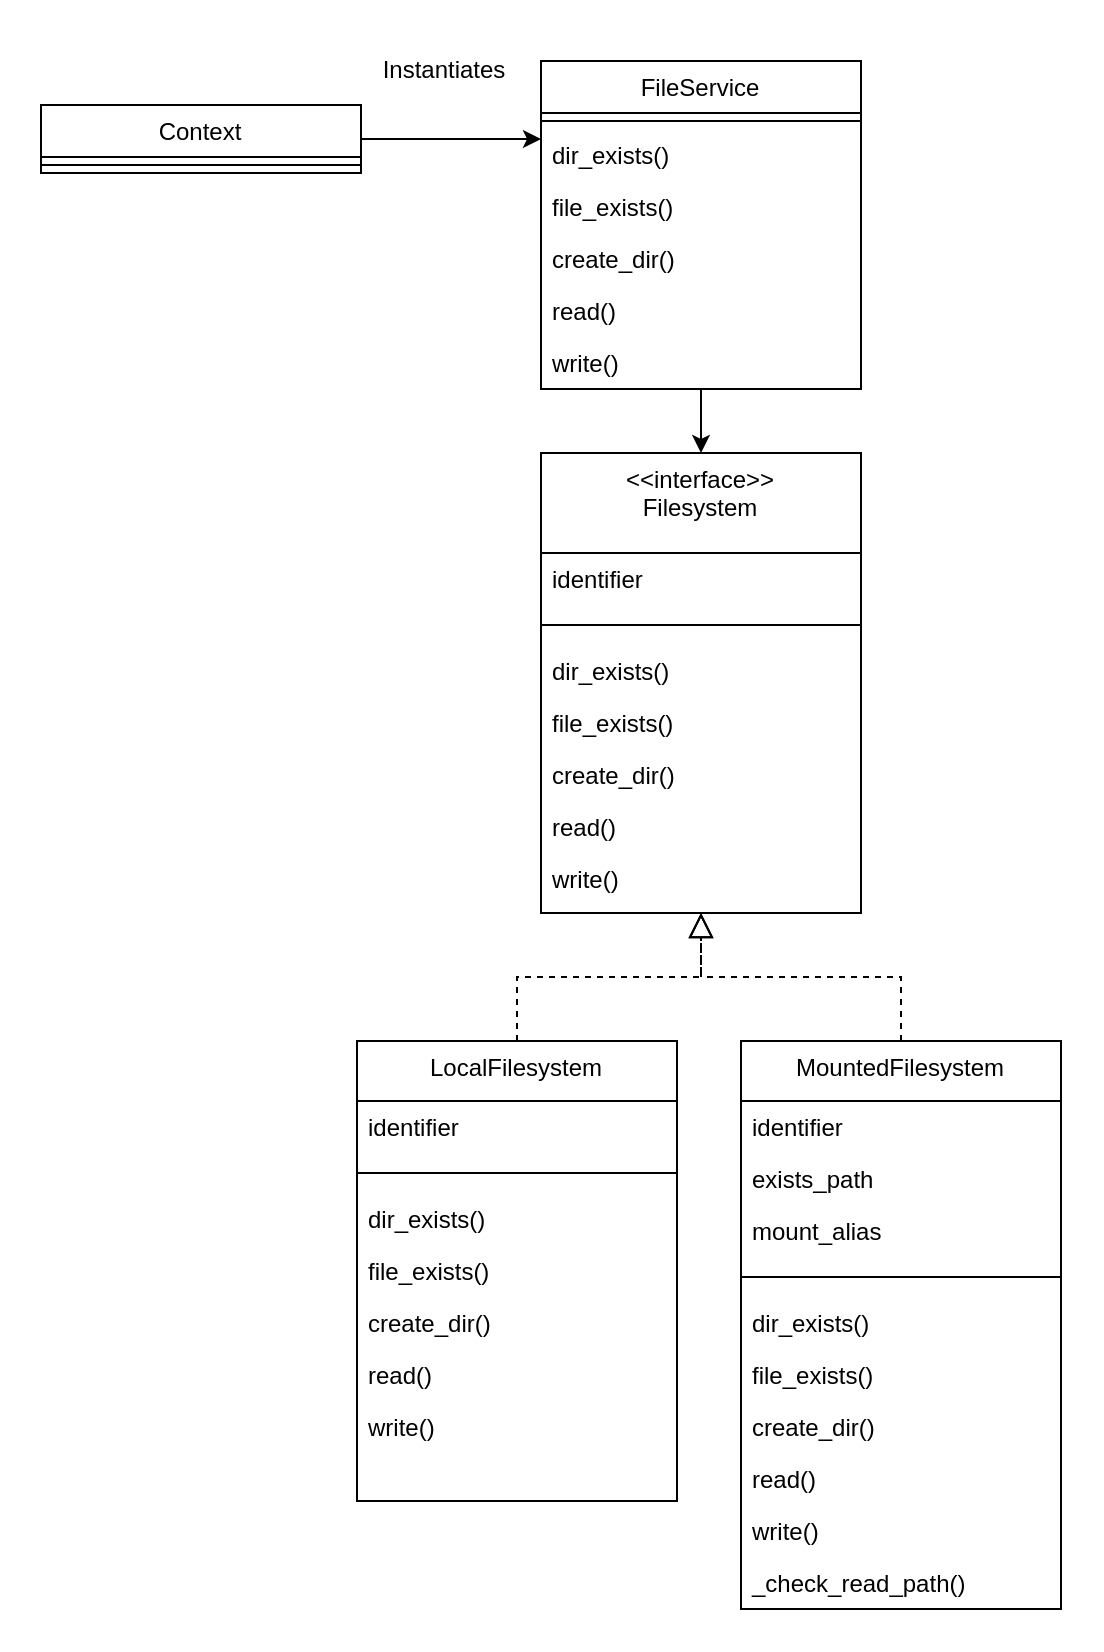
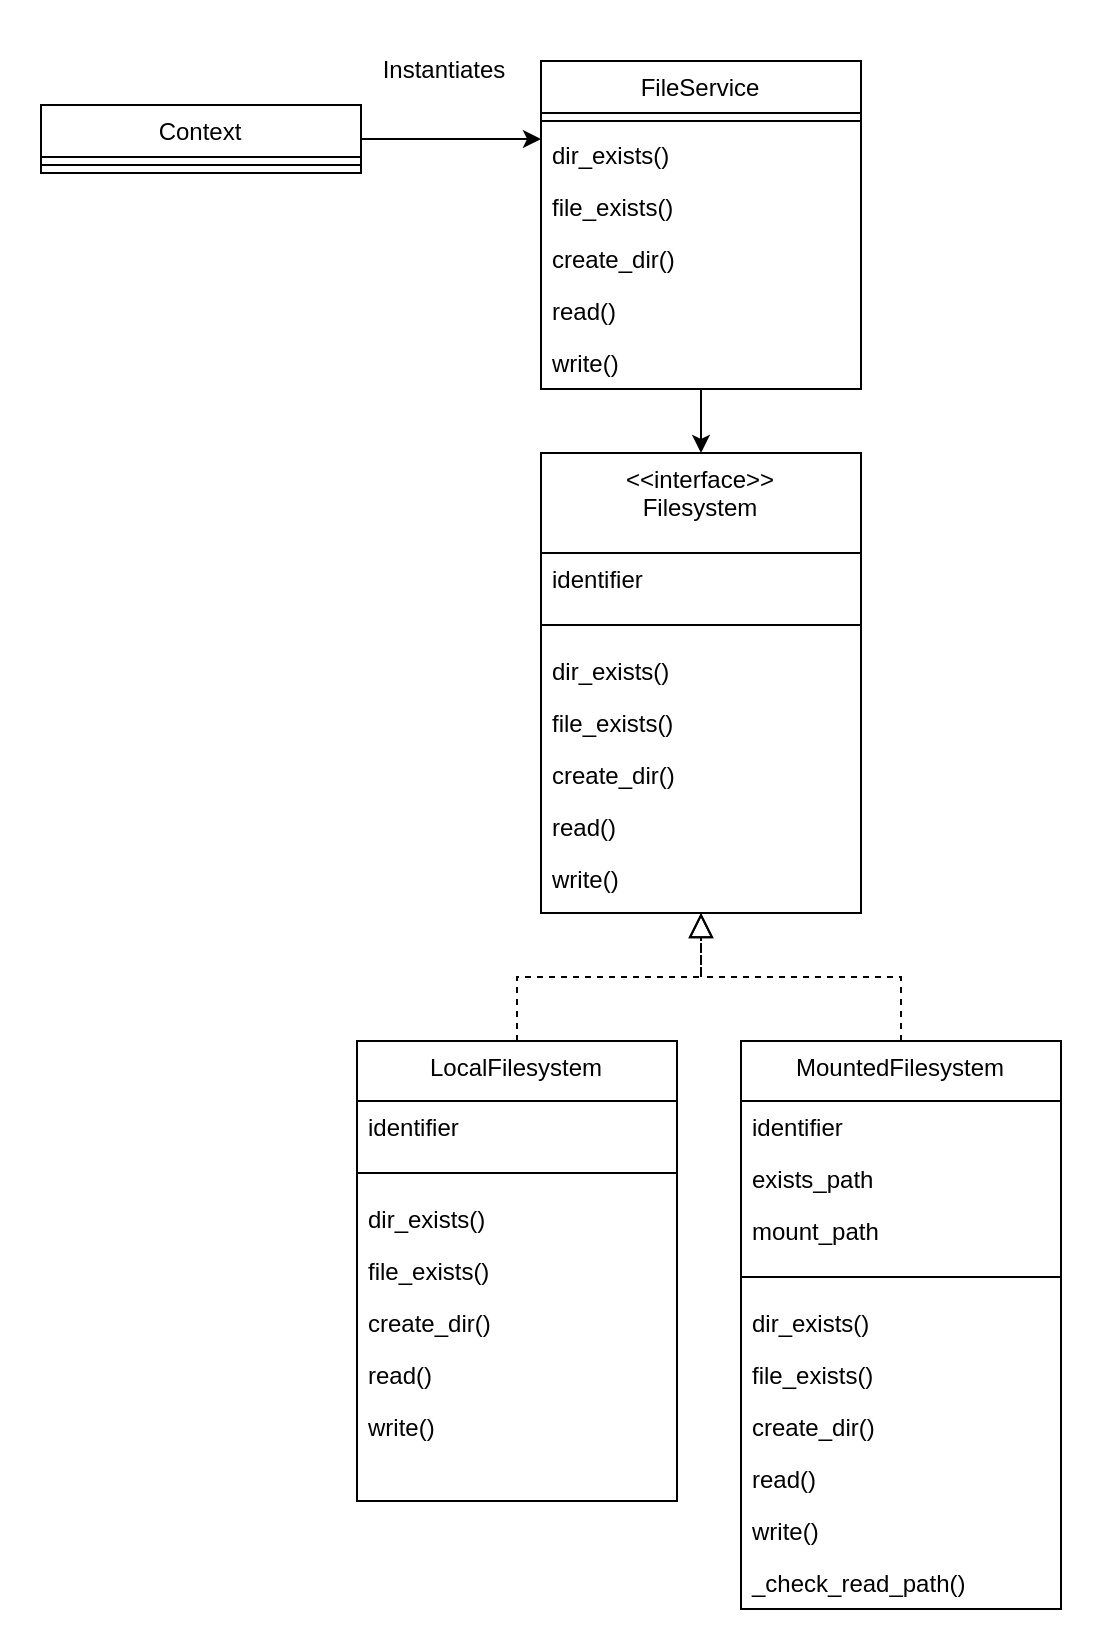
(820, 1232) -> (819, 1232)
